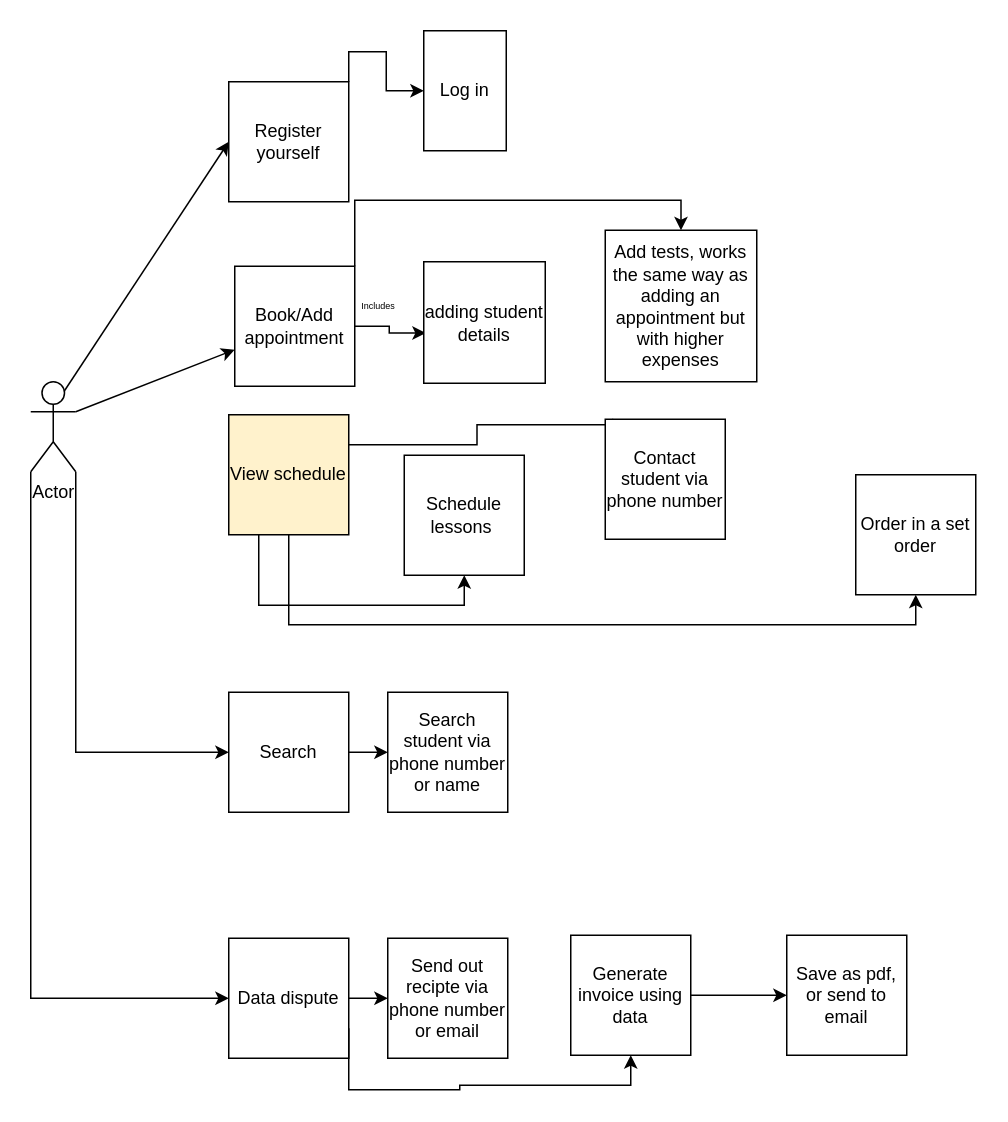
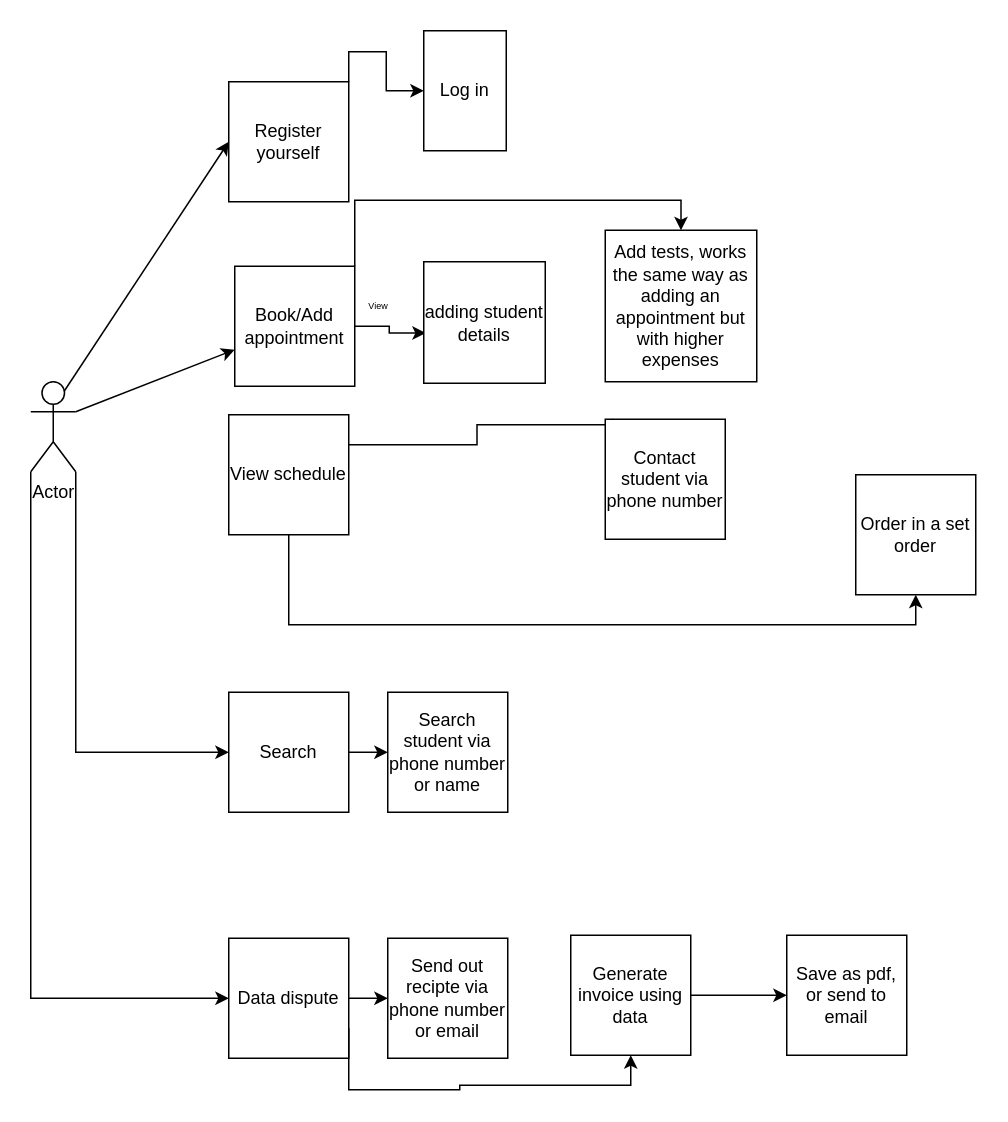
(379, 304) -> (379, 304)
(289, 475) -> (289, 475)
(464, 515) -> none
(336, 605) -> none
